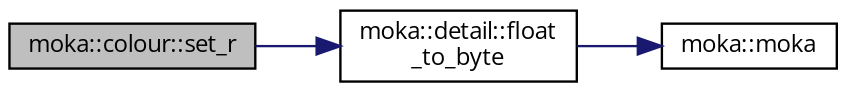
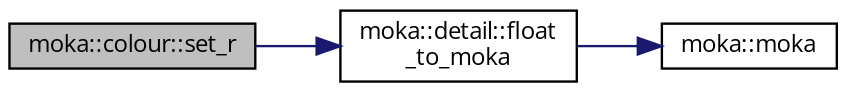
(459, 46) -> (459, 46)
